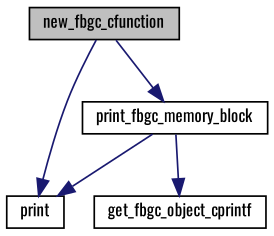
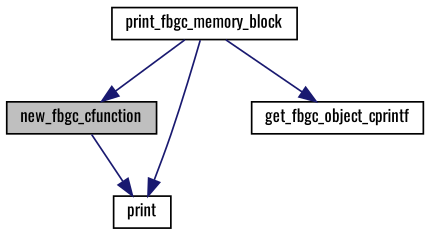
(135, 64) -> (150, 66)
